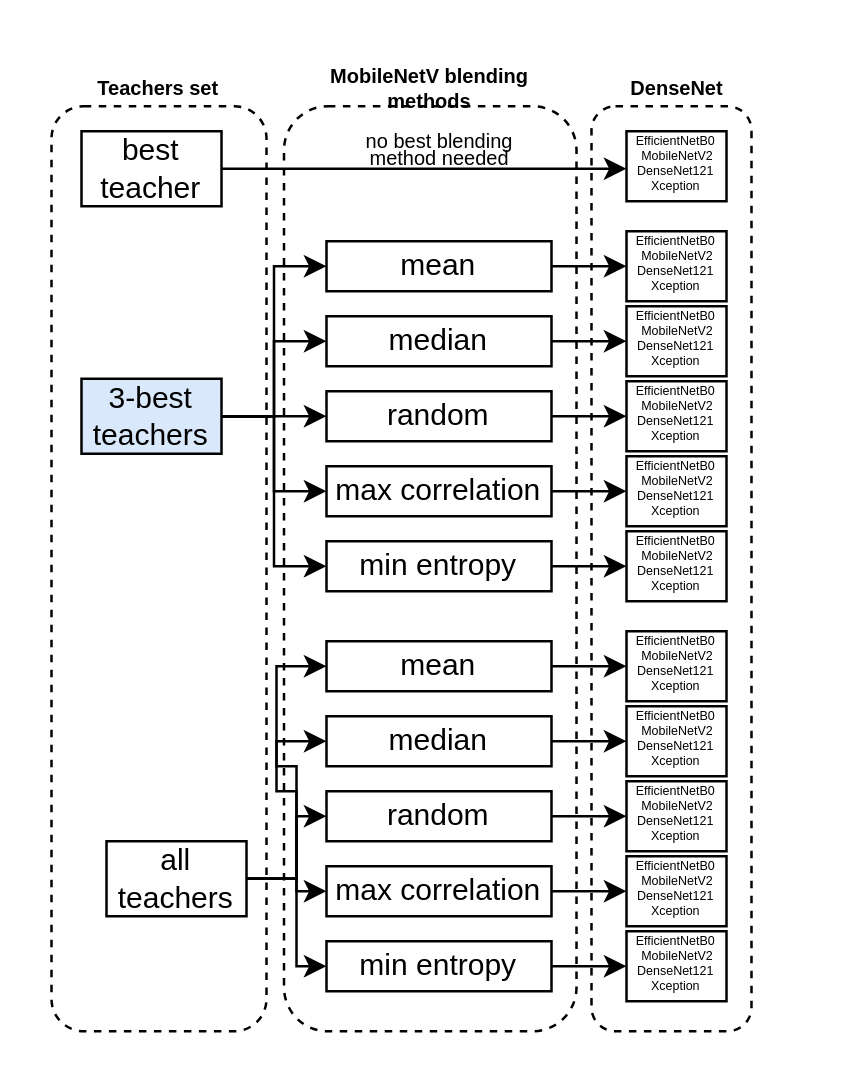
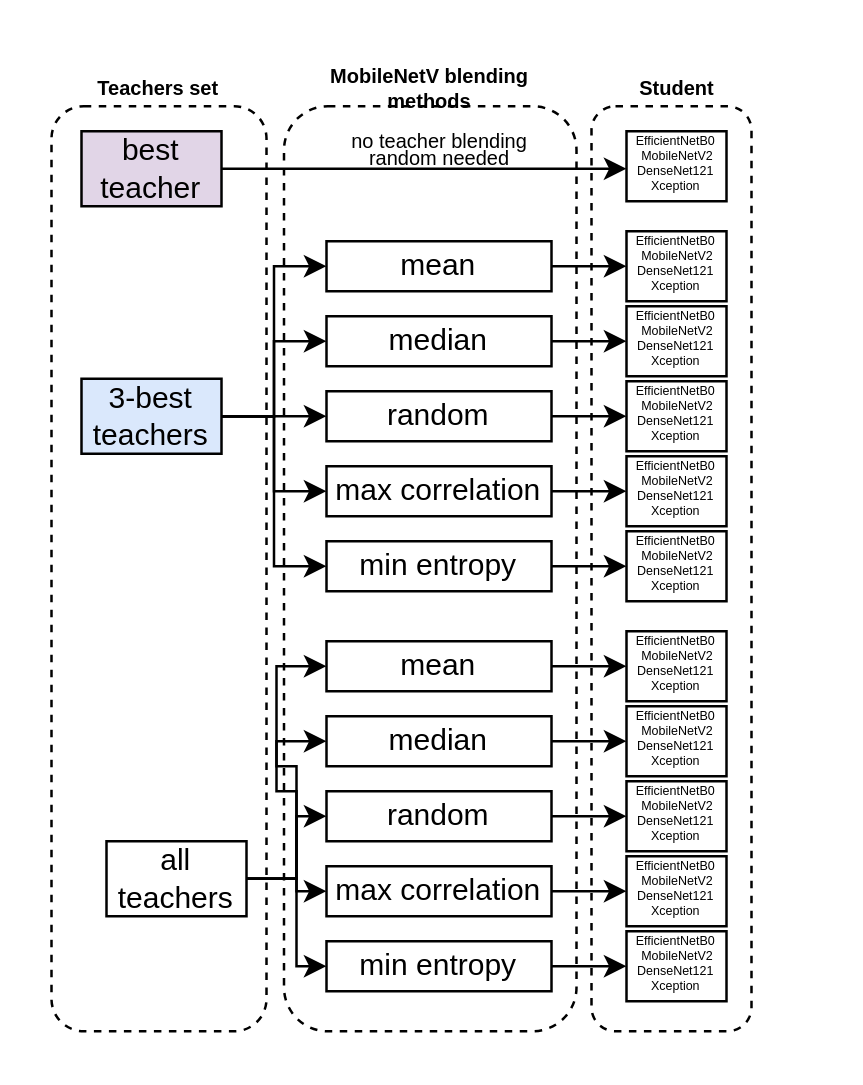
(678, 89) -> (678, 89)
(440, 139) -> (440, 139)
(440, 156) -> (440, 156)
(151, 169) -> (151, 169)
